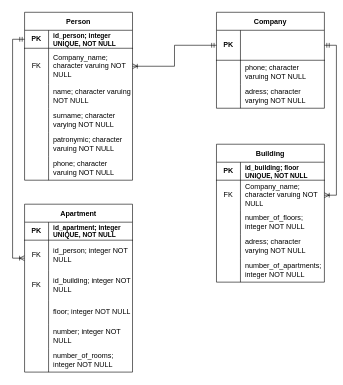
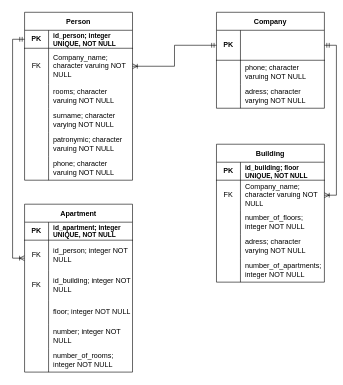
(93, 96) -> (93, 96)
